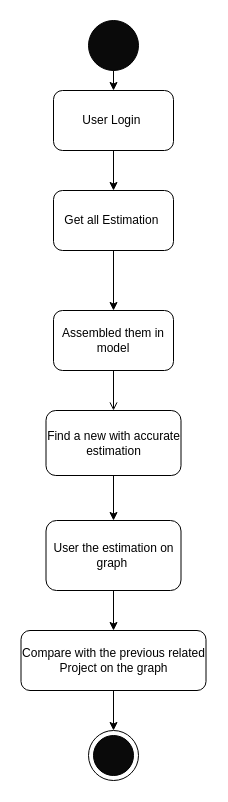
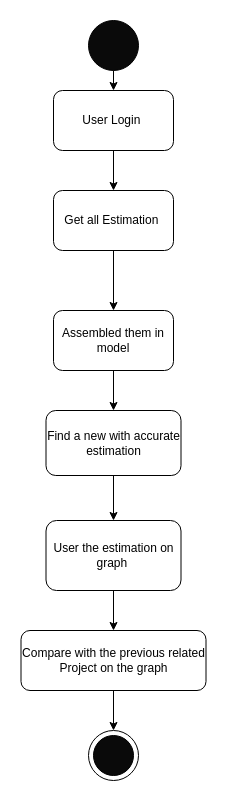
(114, 403) -> (114, 402)
